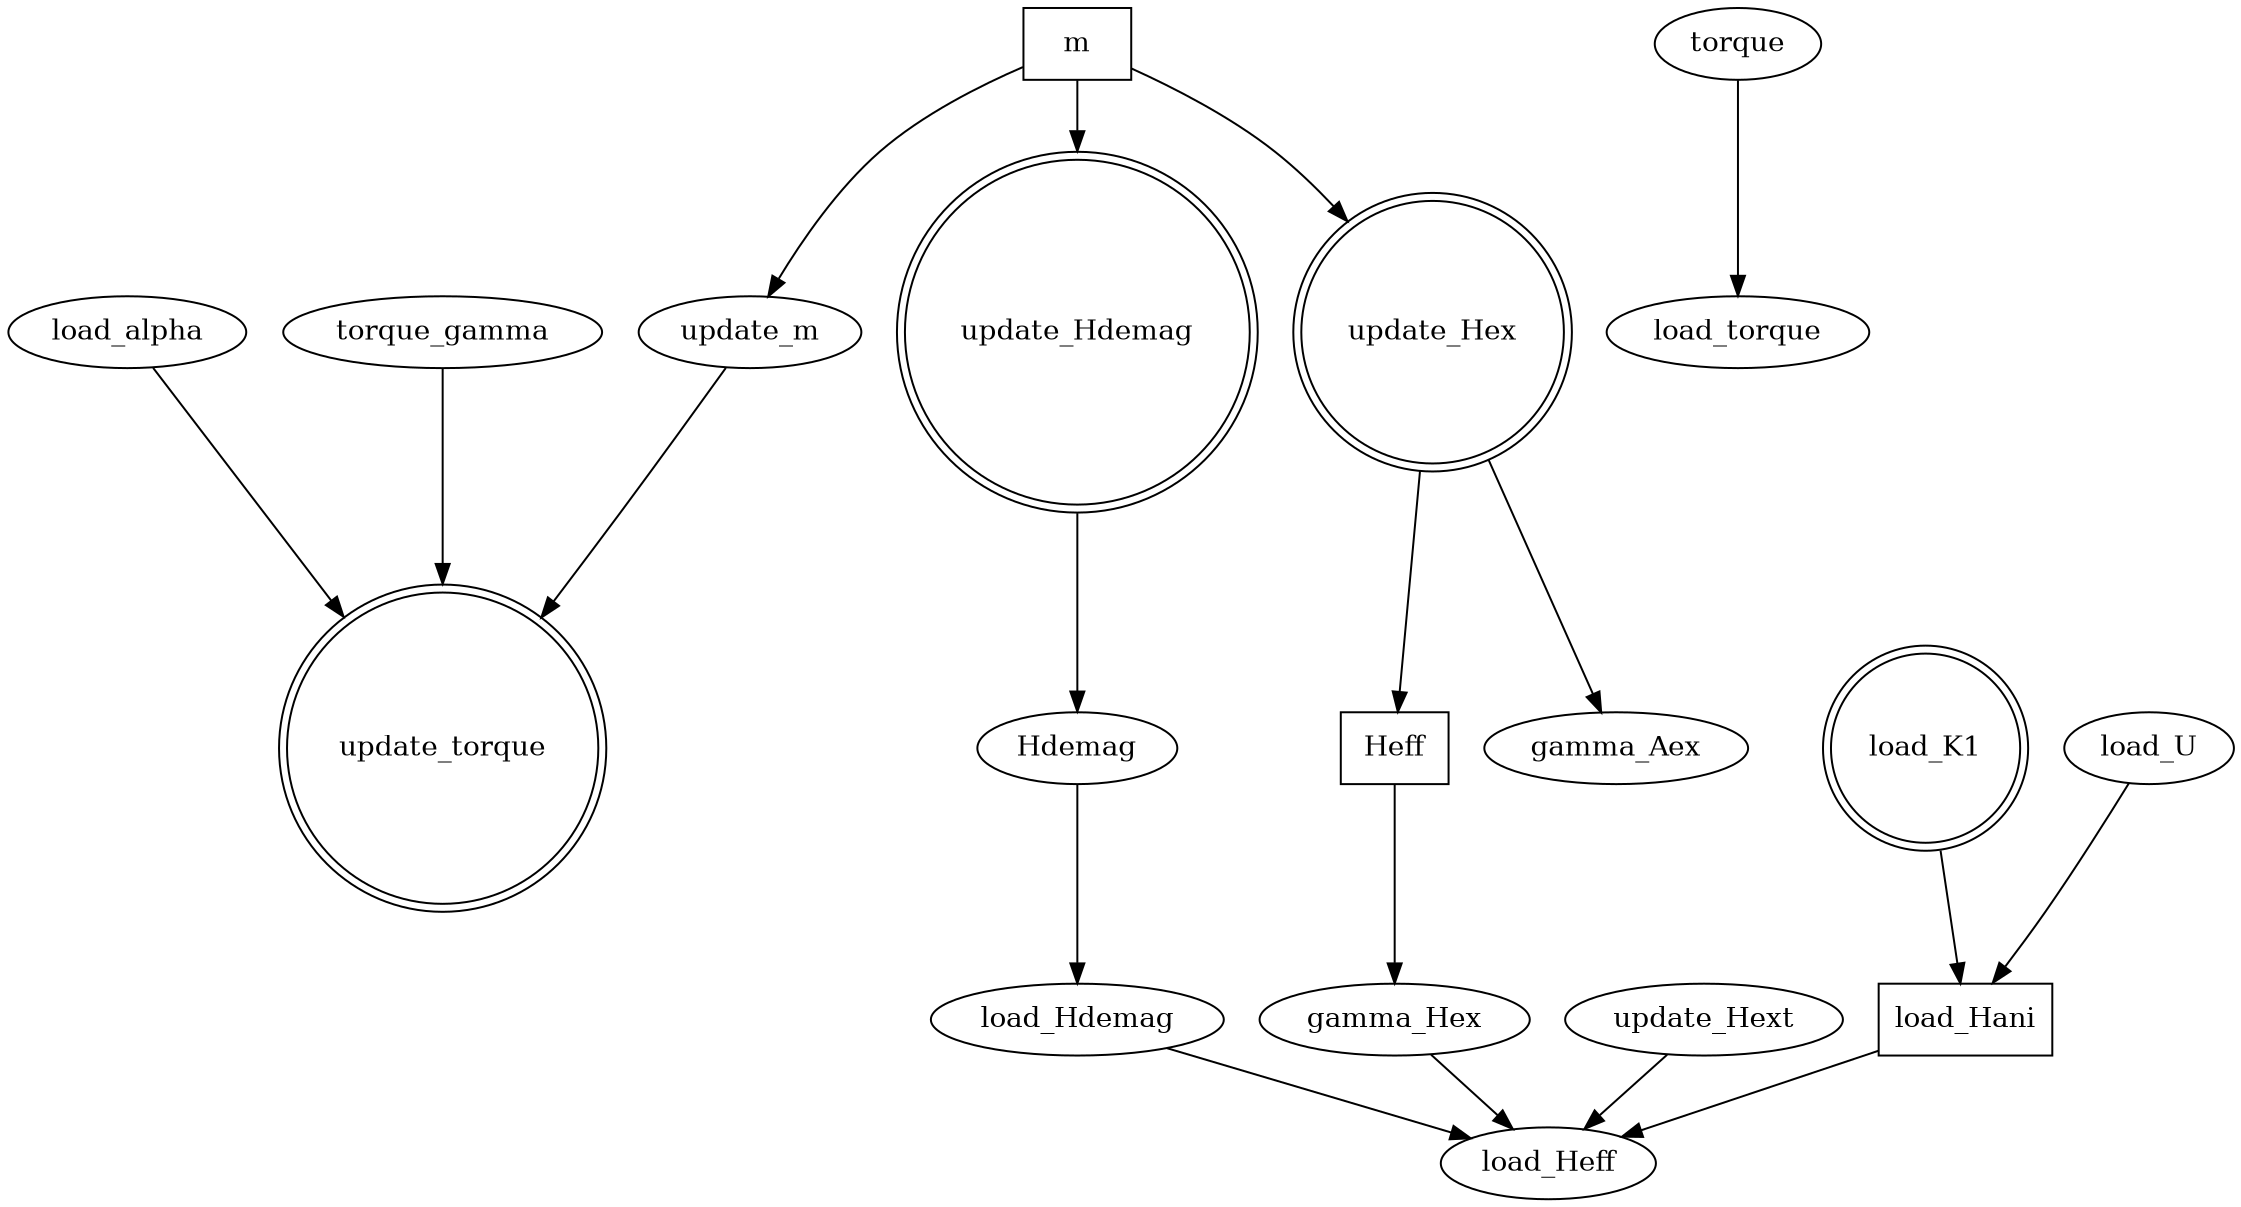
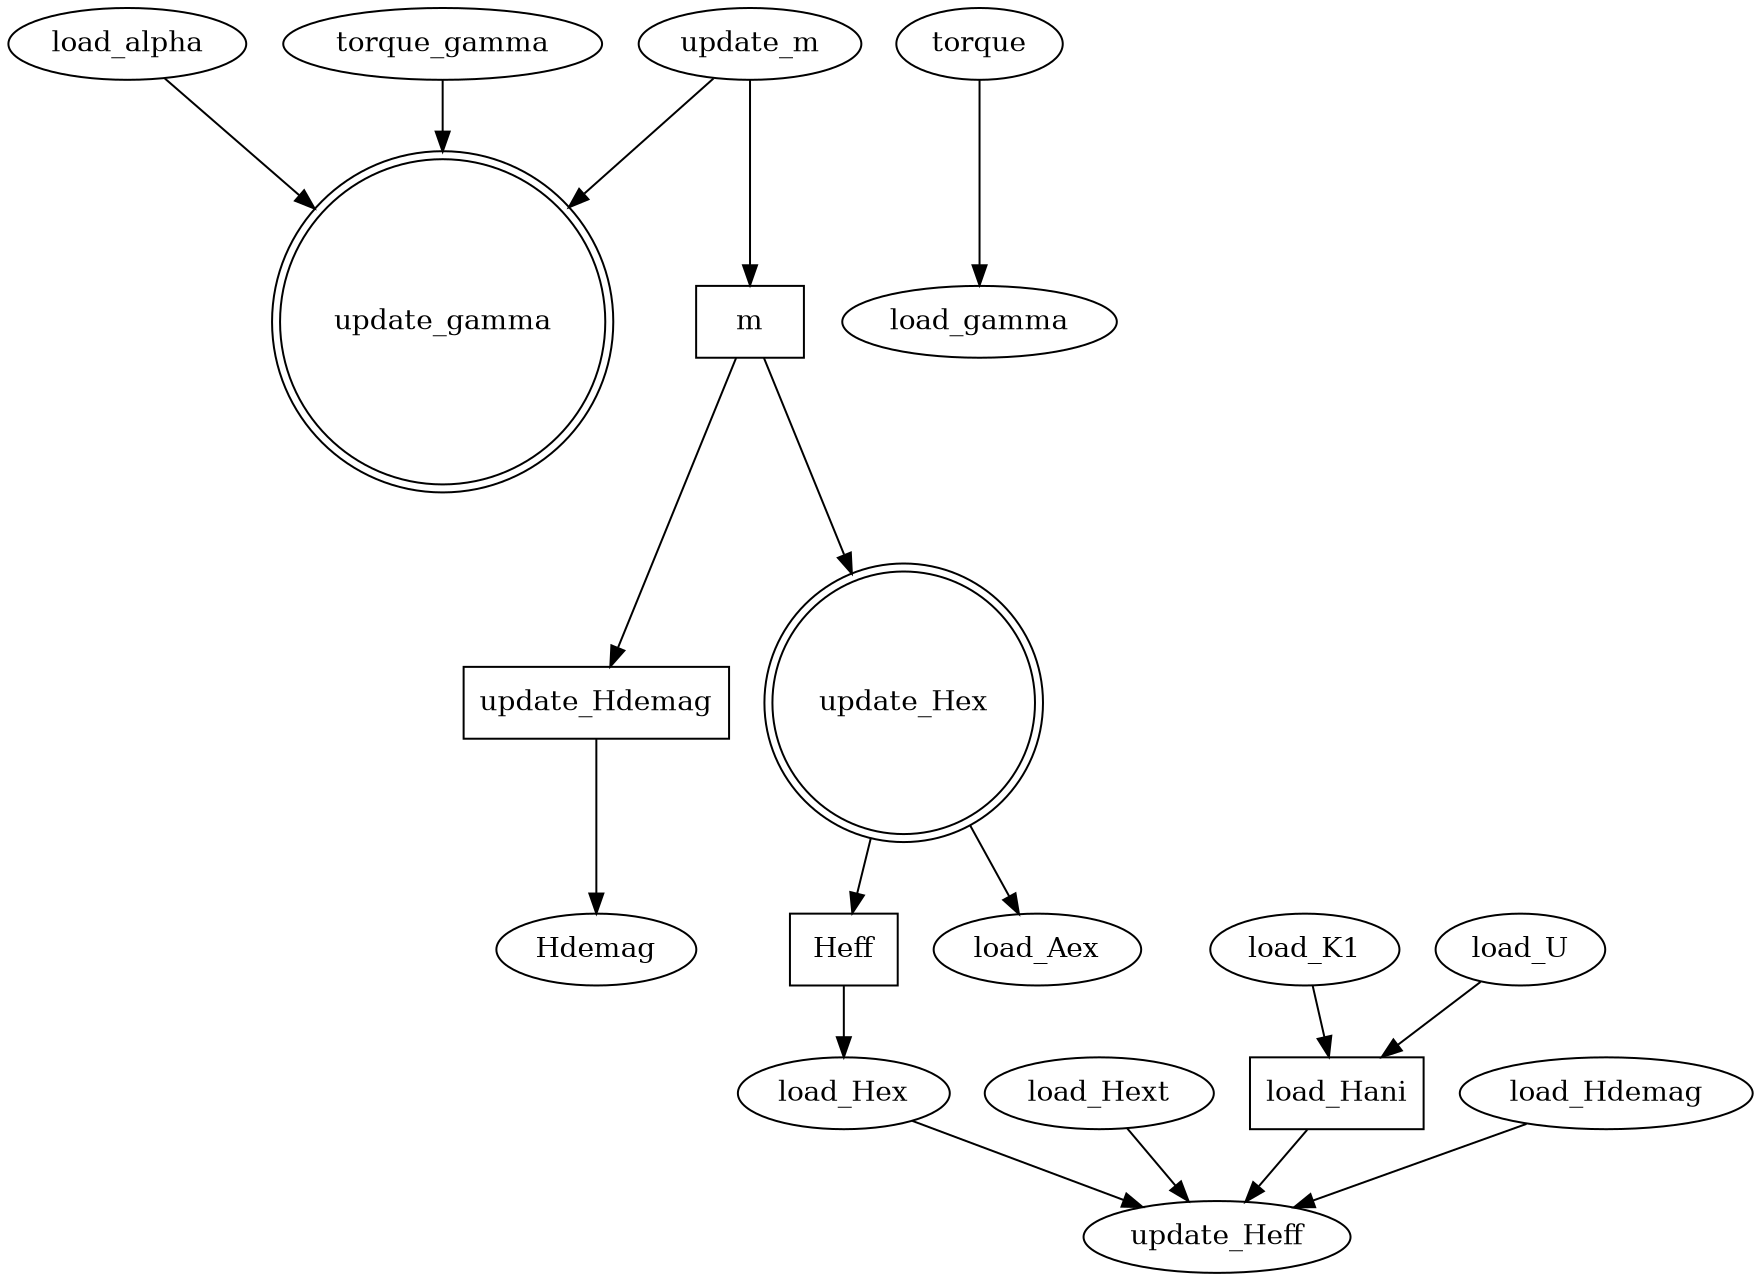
(881, 150) -> (750, 172)
(1077, 332) -> (596, 703)
(1738, 332) -> (980, 322)
(443, 748) -> (443, 322)
(1616, 748) -> (1037, 950)
(1926, 748) -> (1305, 950)
(1077, 874) -> none
(1395, 1020) -> (844, 1093)
(1704, 1020) -> (1099, 1093)
(1548, 1163) -> (1217, 1237)
